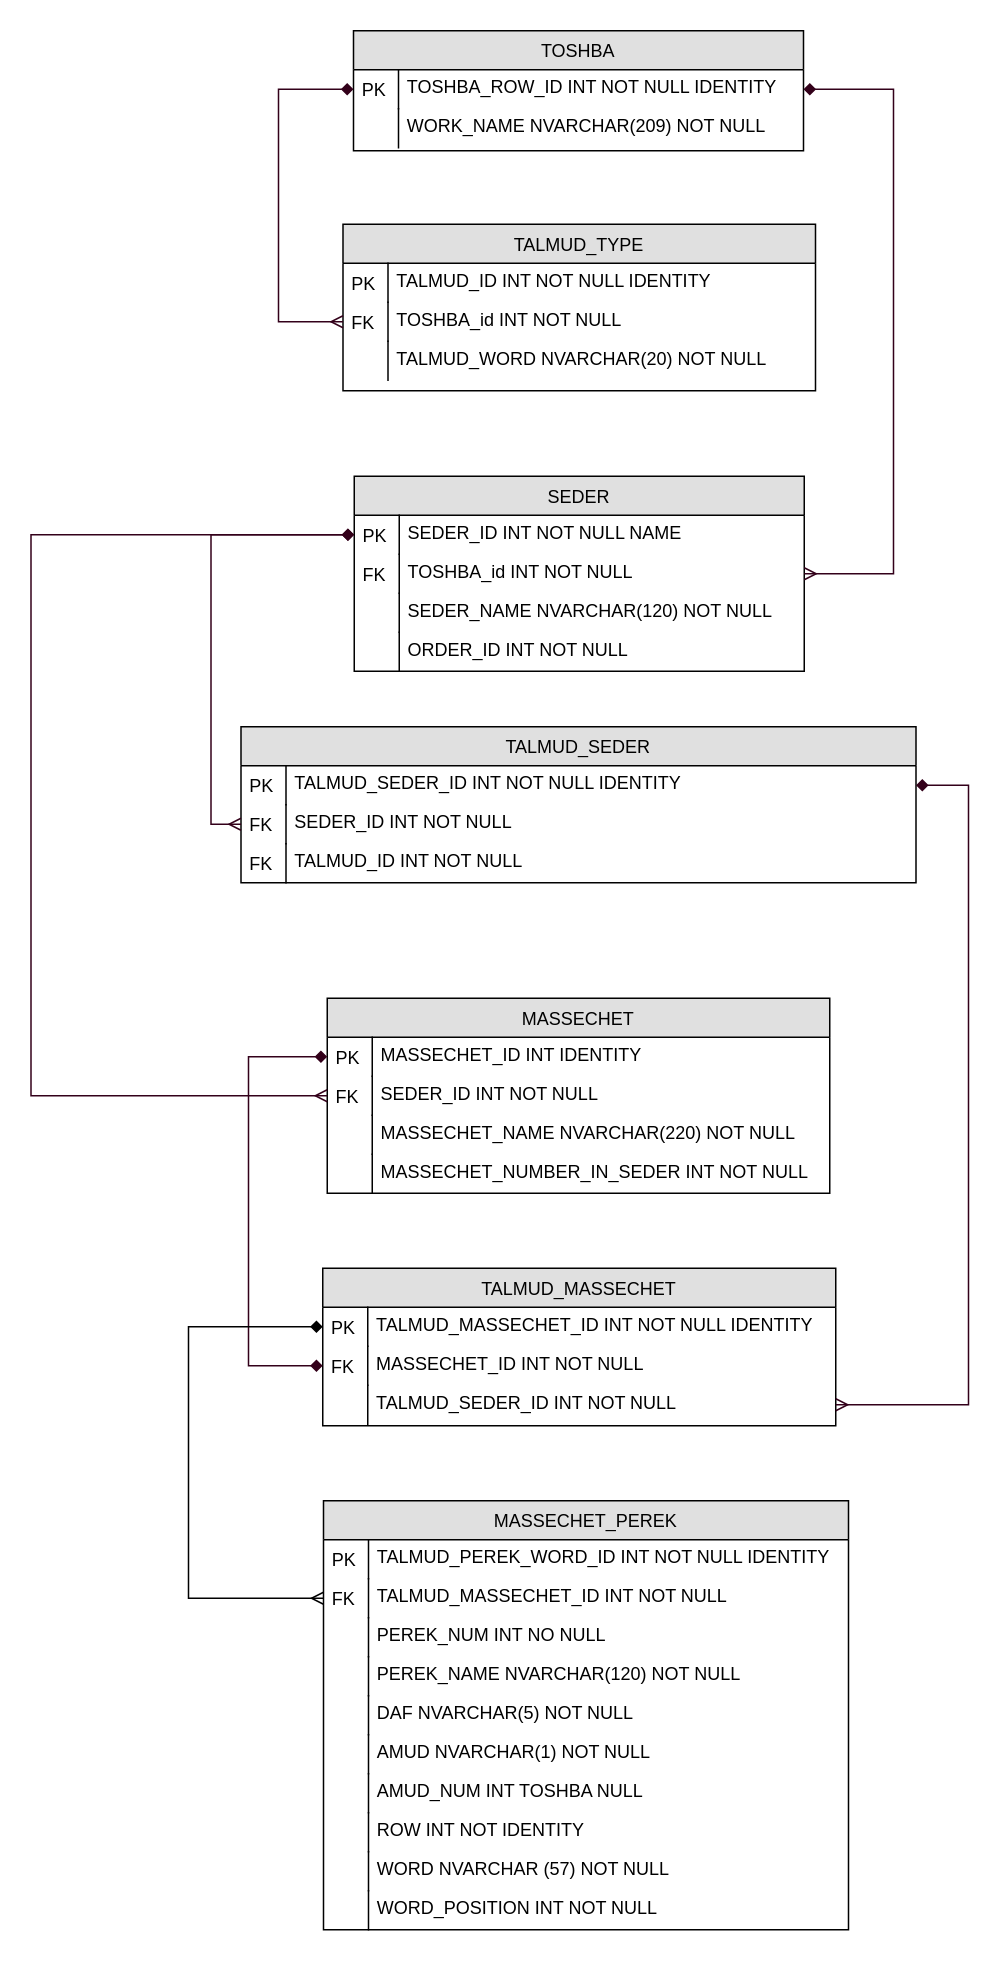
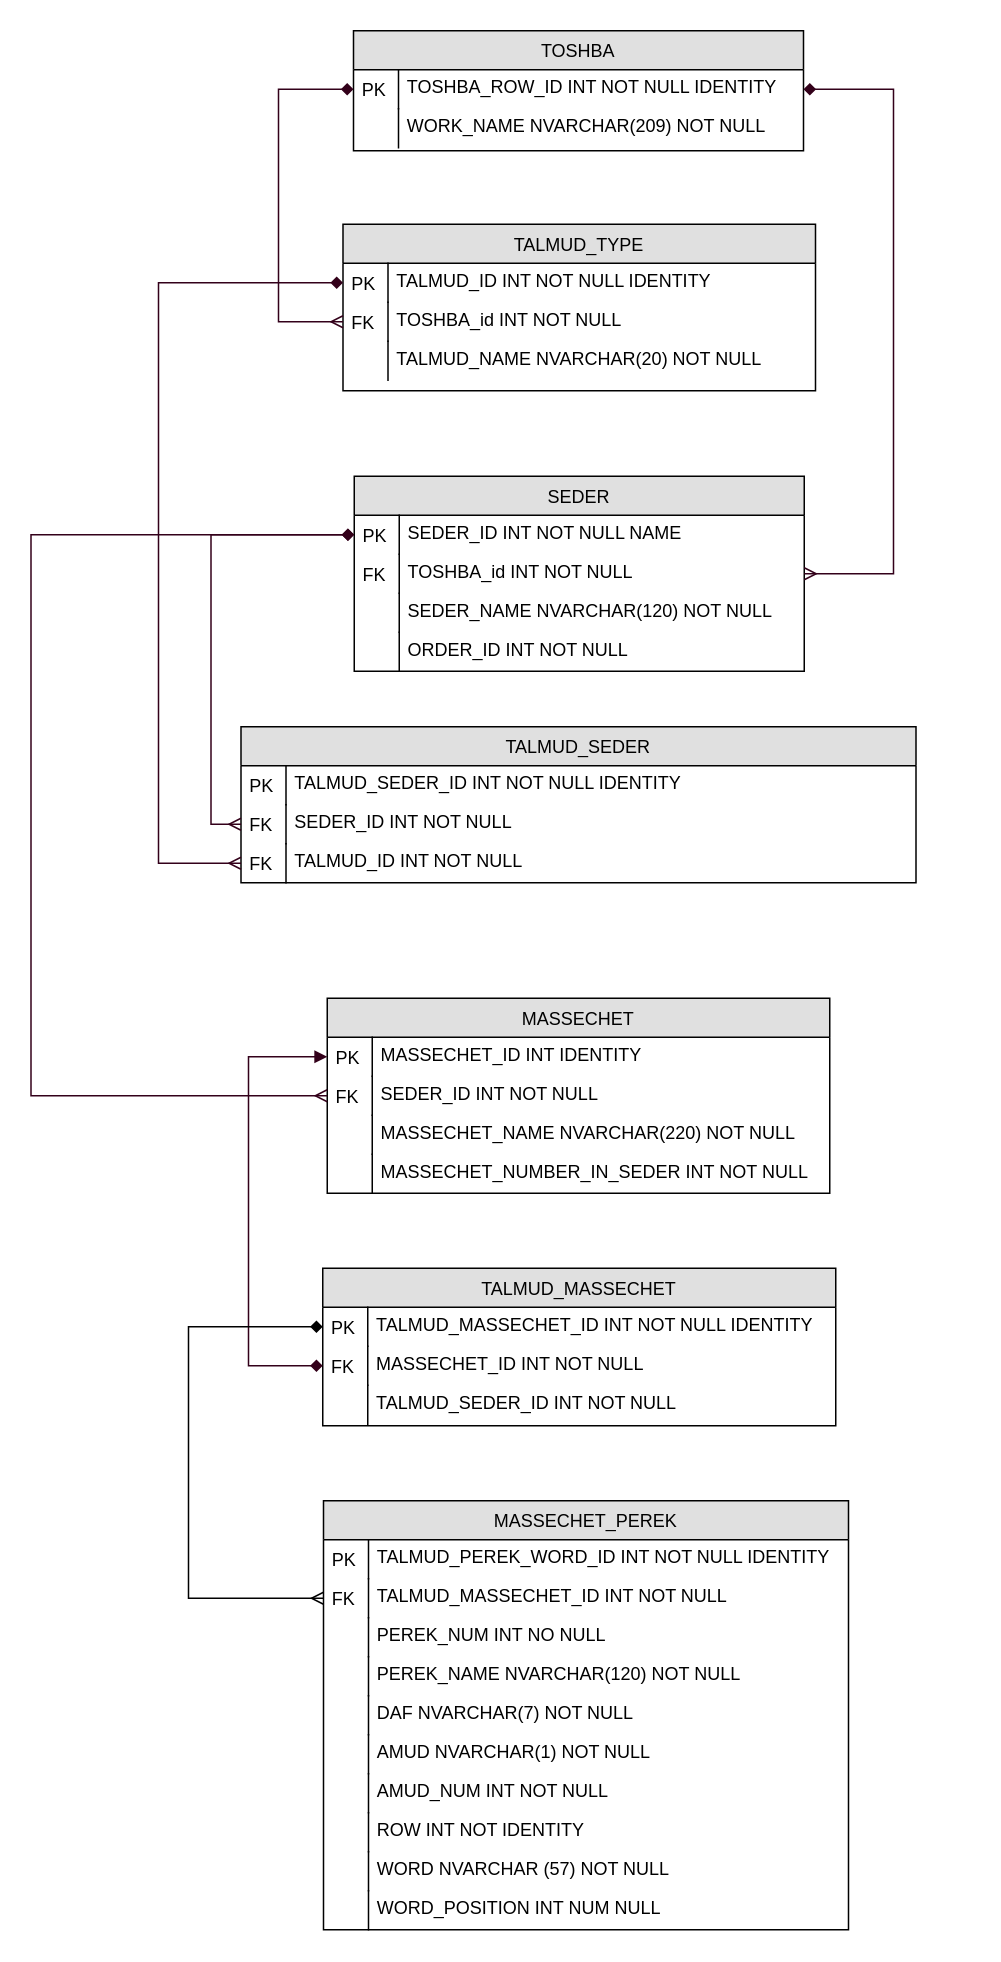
(555, 359) -> (555, 359)
none -> (158, 528)
(313, 1057) -> (313, 1057)
(968, 1141) -> none
(490, 1713) -> (490, 1713)
(490, 1791) -> (475, 1791)
(501, 1908) -> (501, 1908)
